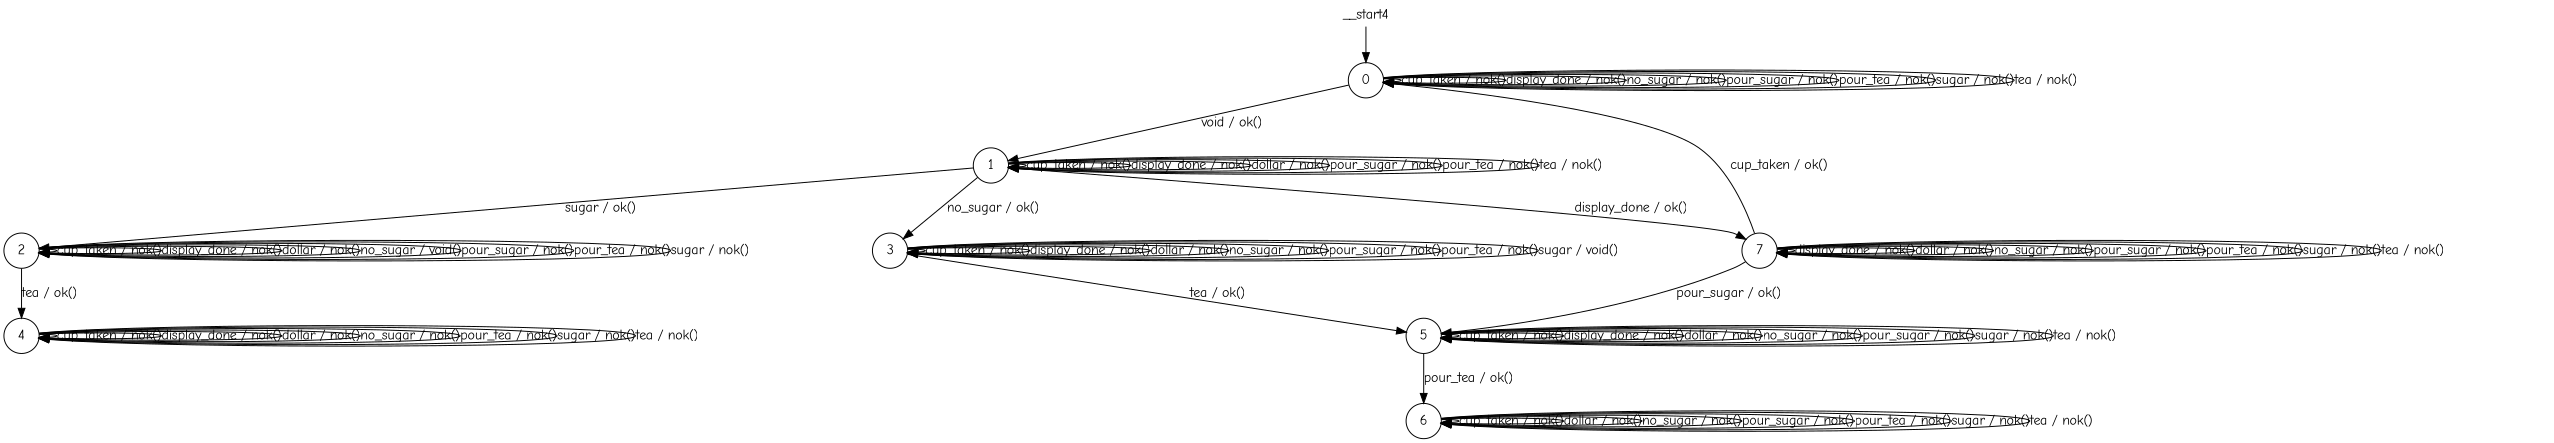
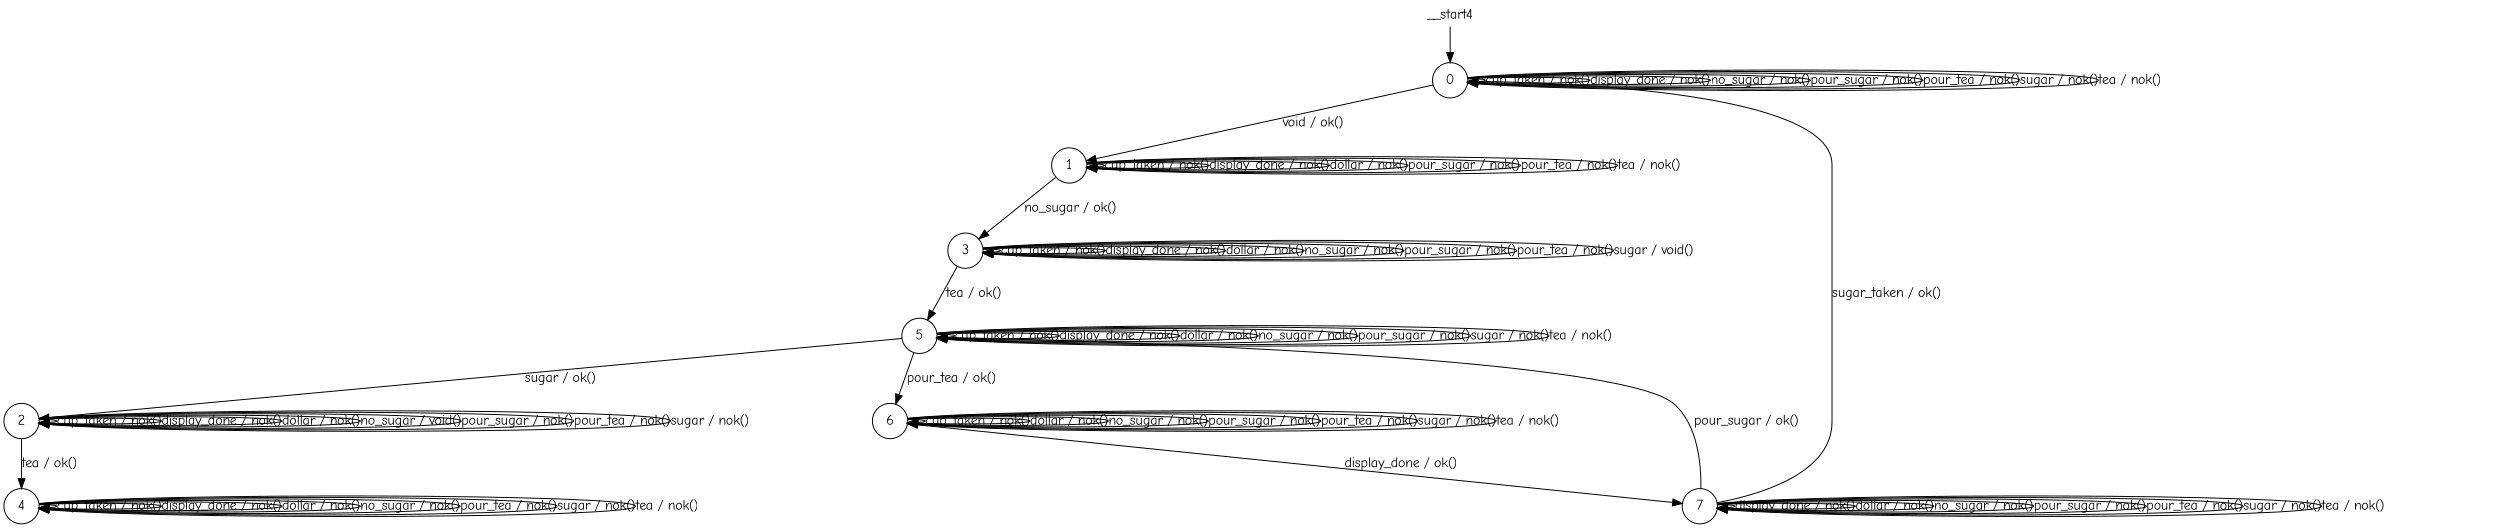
(1779, 165) -> (1887, 293)
(1373, 197) -> (1290, 463)
(511, 208) -> (476, 378)
